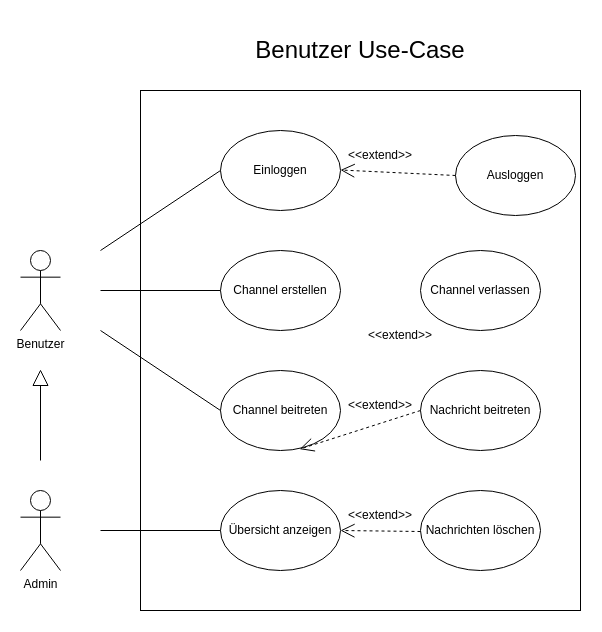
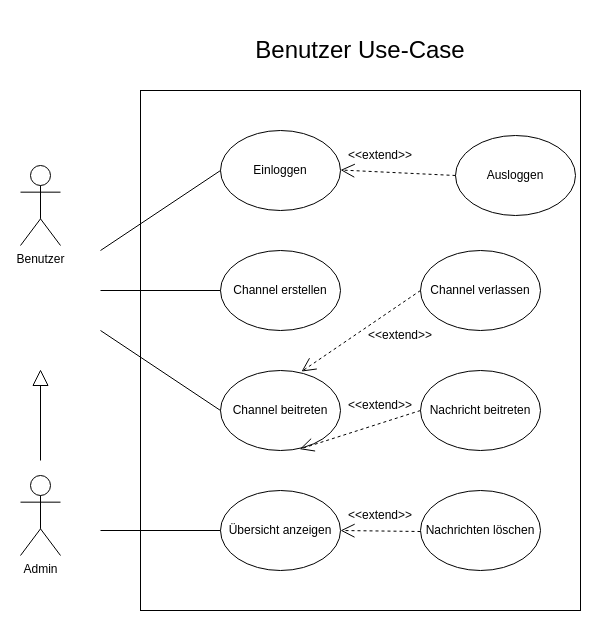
(41, 291) -> (41, 206)
none -> (362, 330)
(41, 531) -> (41, 516)
